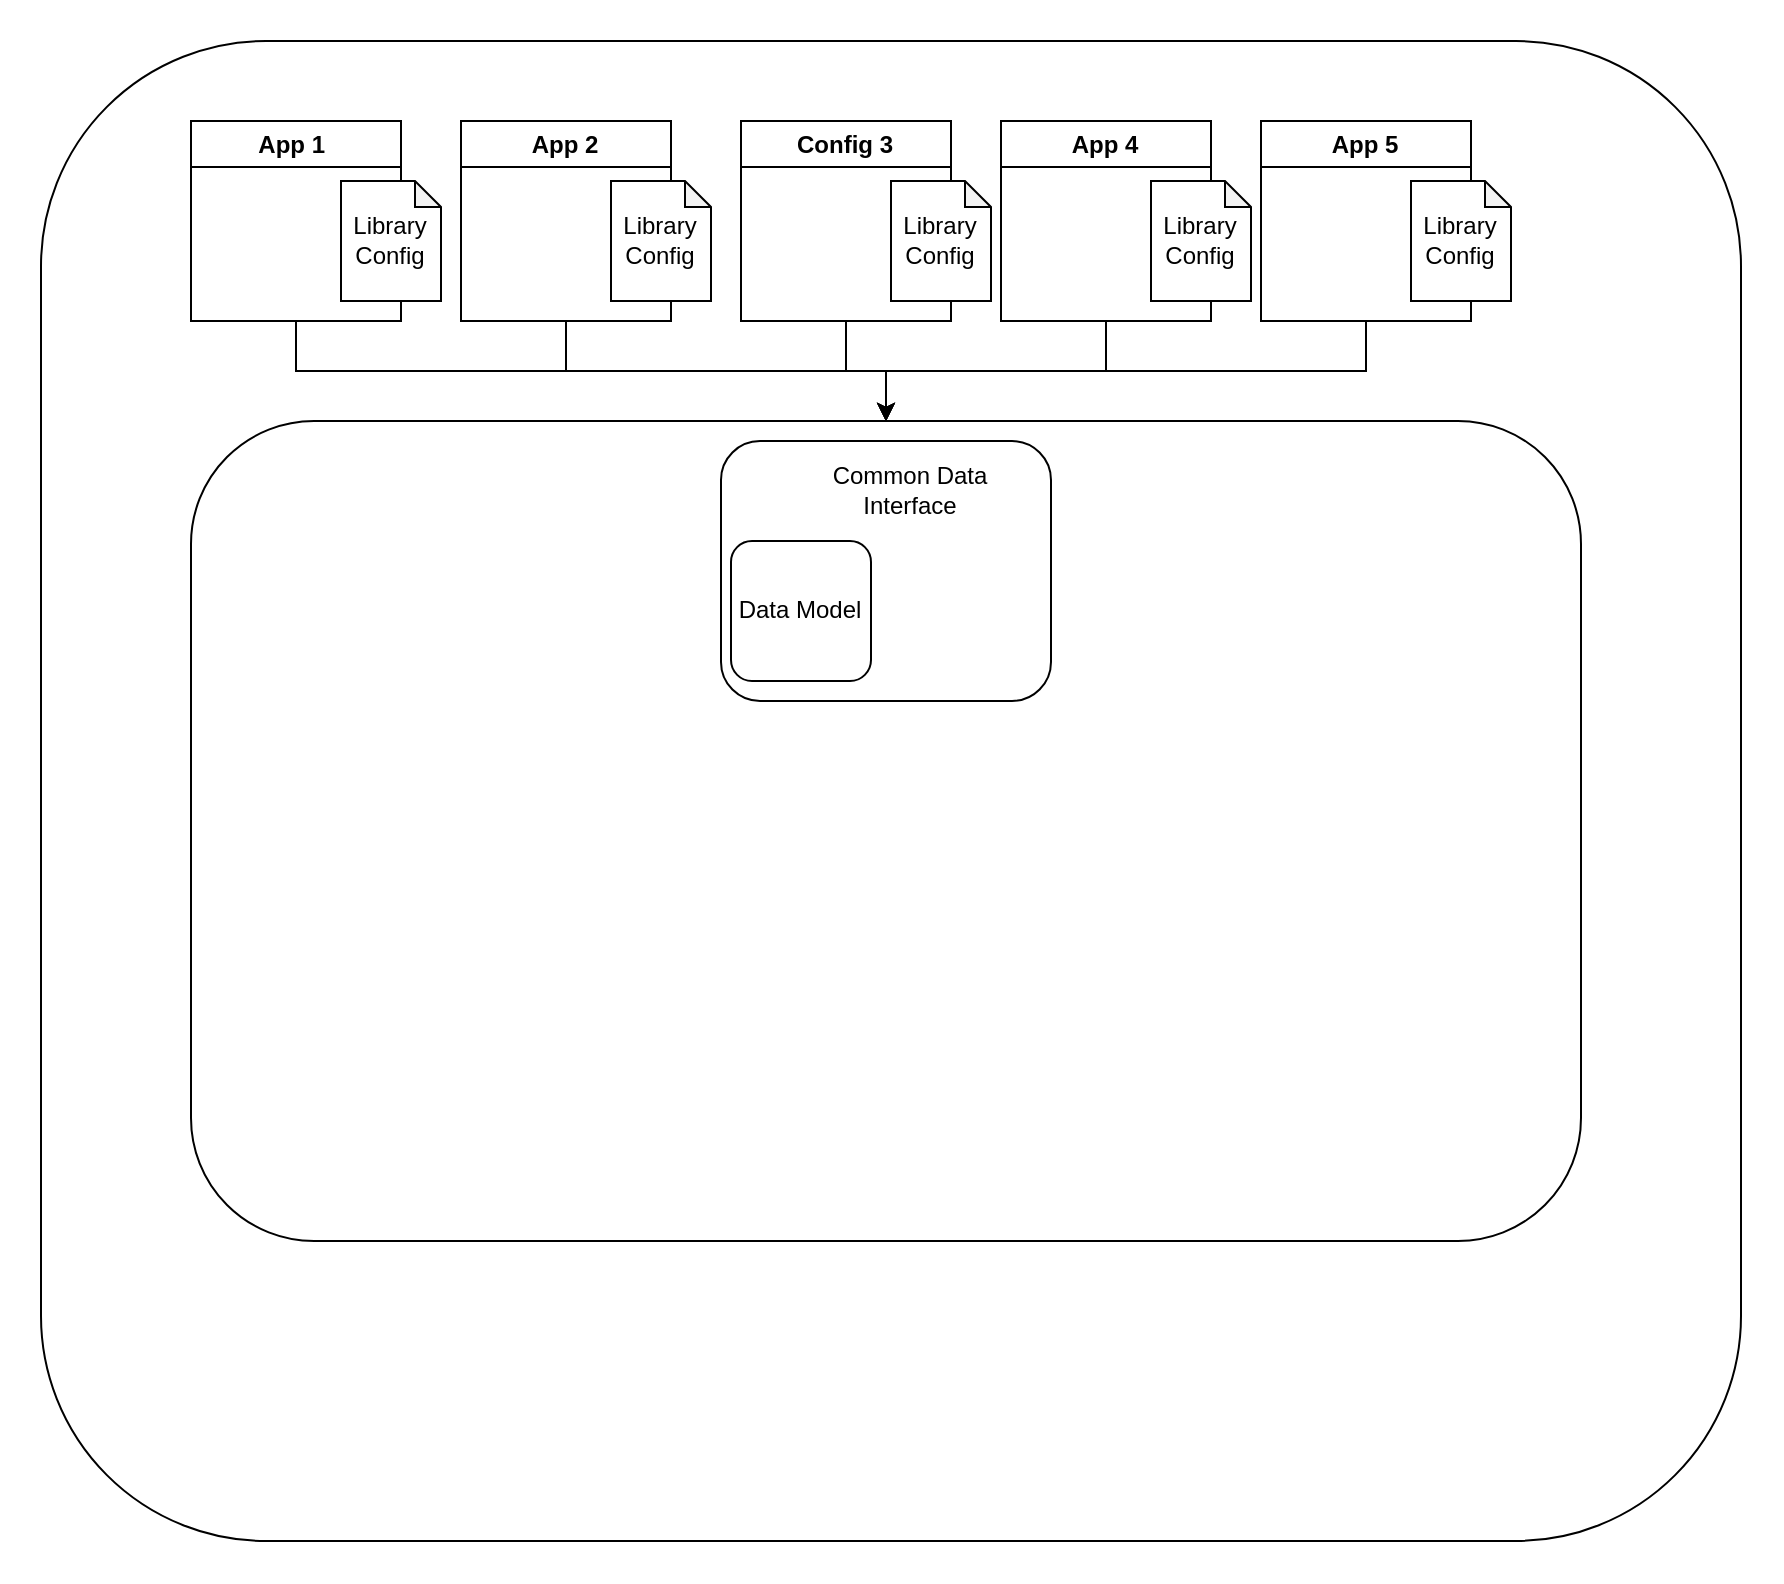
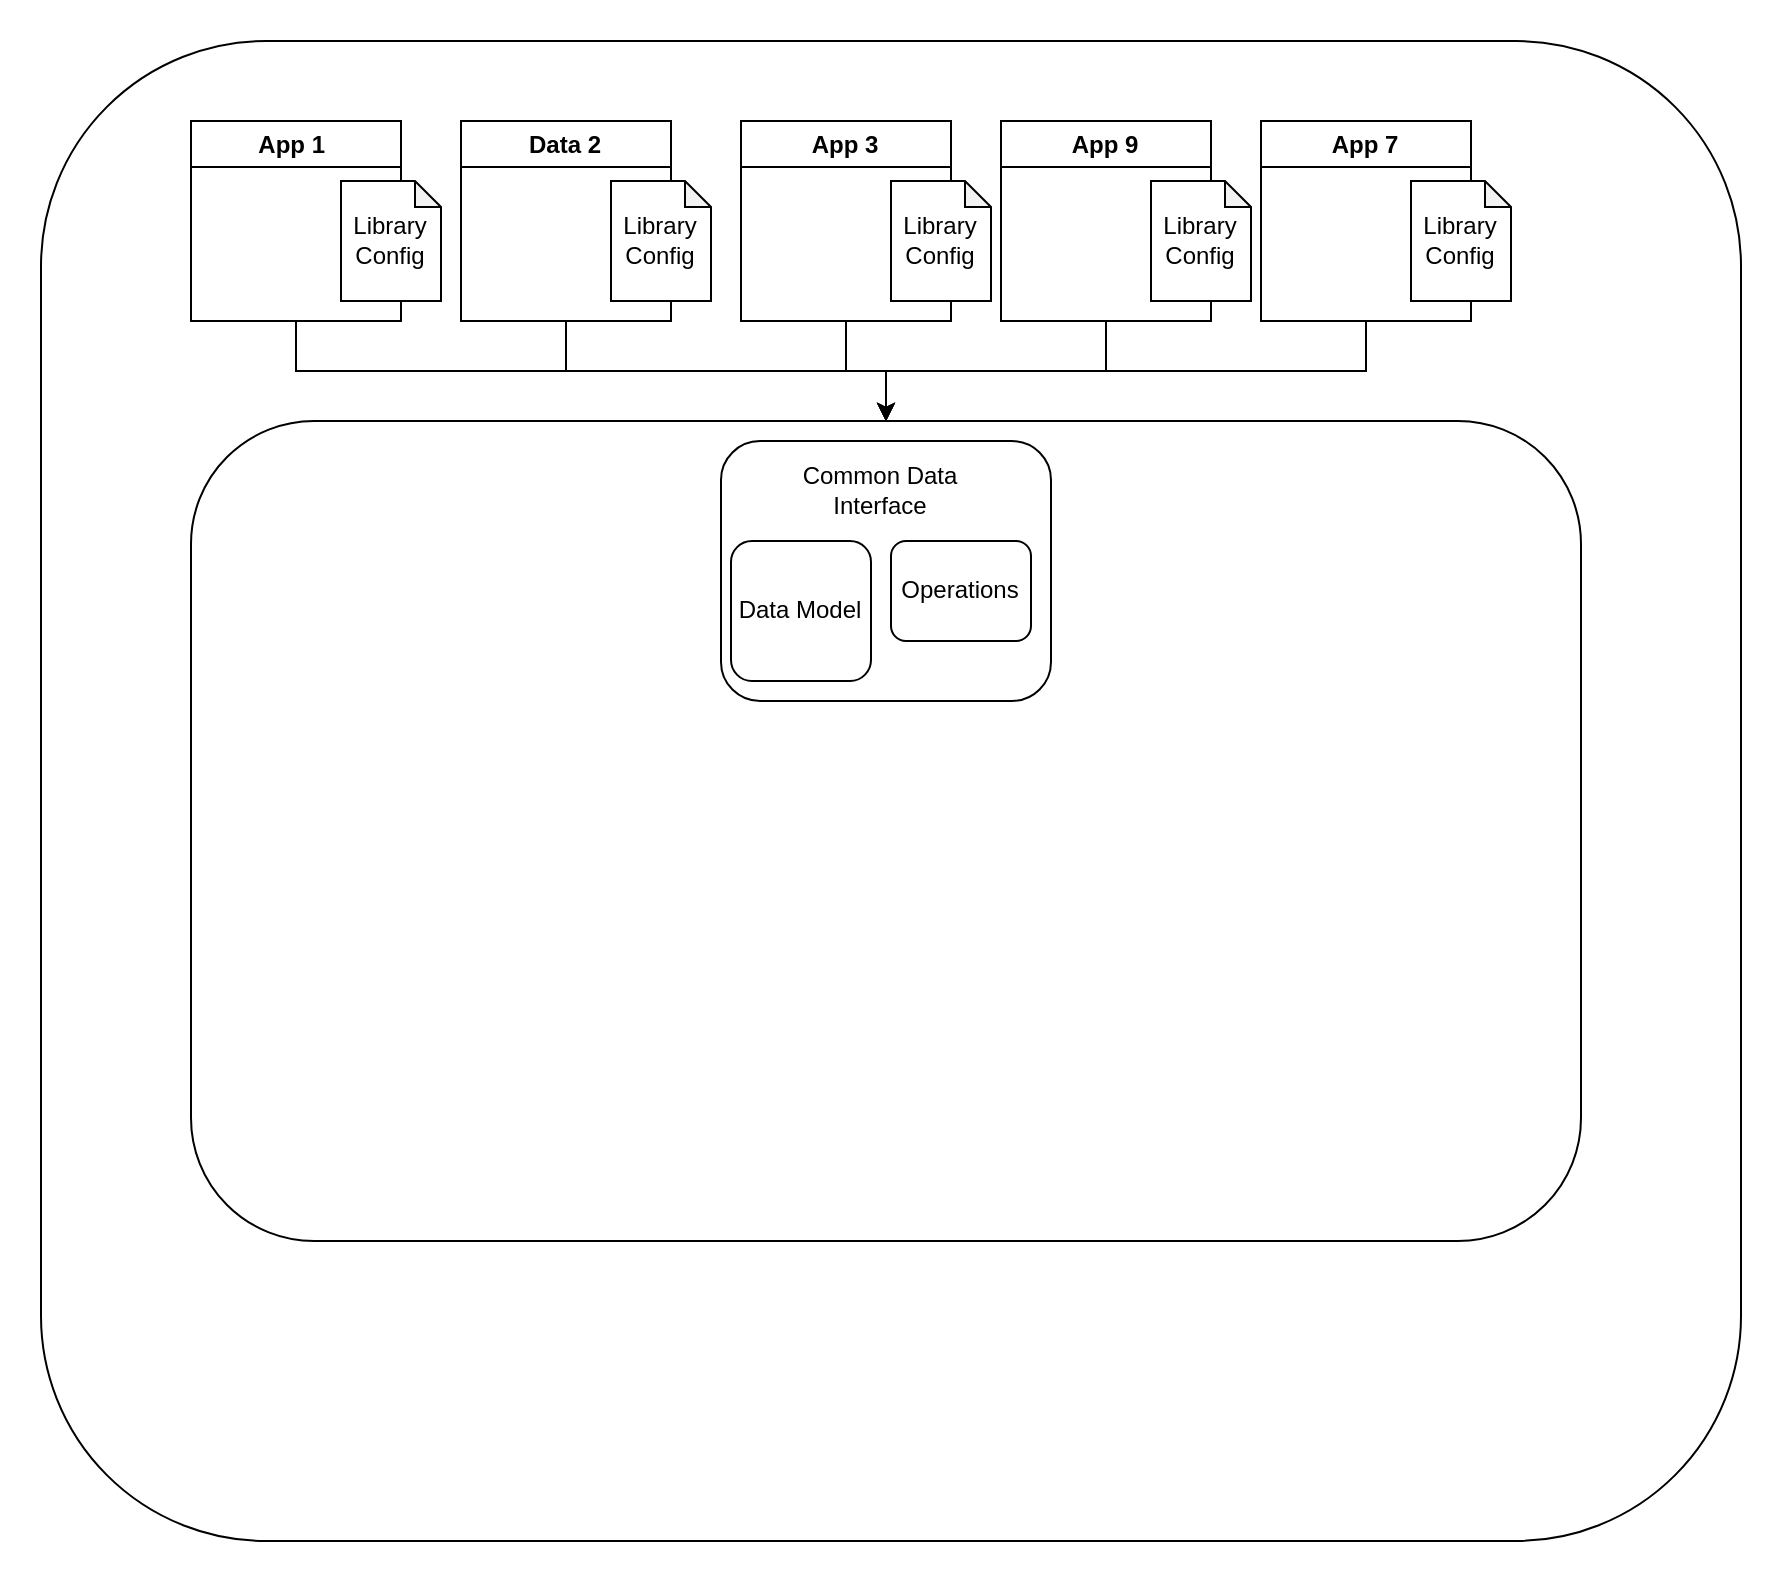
(565, 145) -> (565, 145)
(845, 145) -> (845, 145)
(1105, 145) -> (1105, 145)
(1365, 145) -> (1365, 145)
(911, 491) -> (881, 491)
none -> (961, 591)
